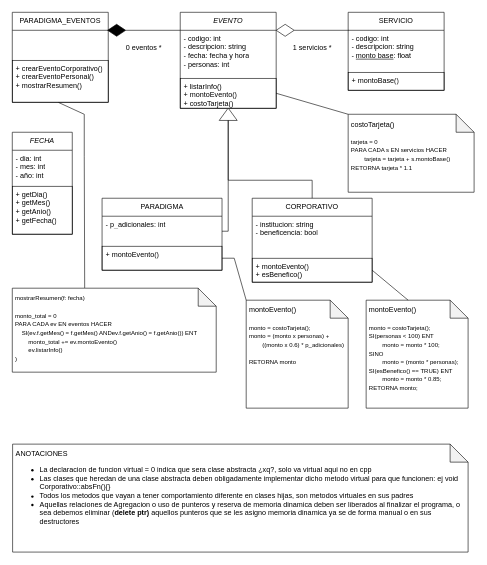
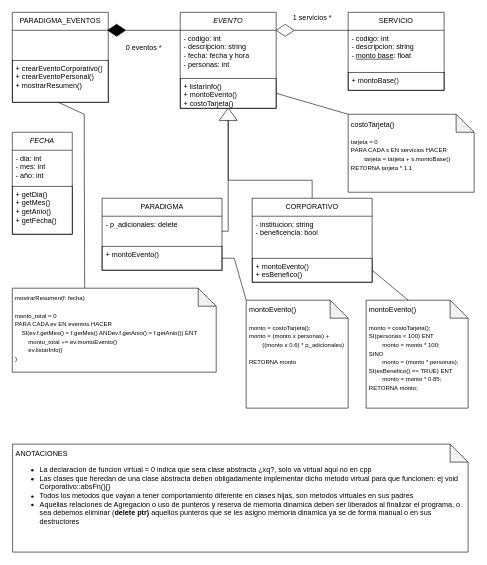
(312, 48) -> (312, 18)
(140, 225) -> (146, 225)
